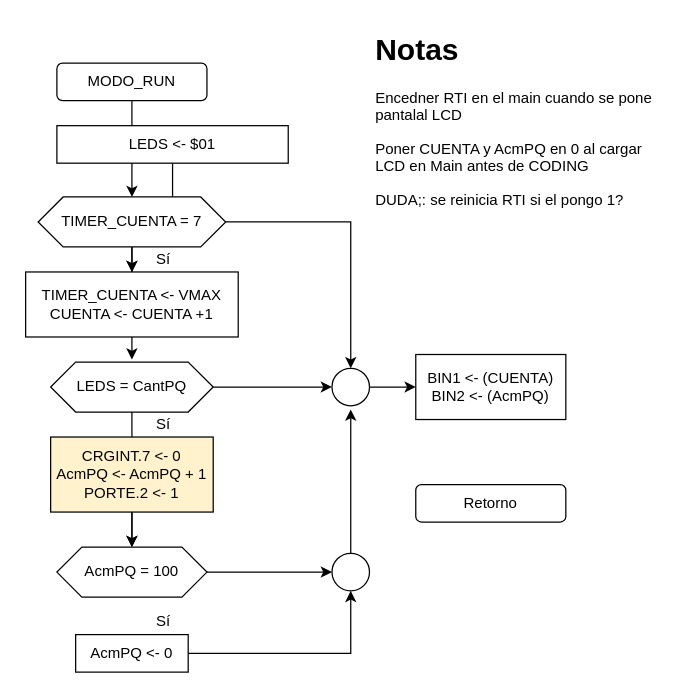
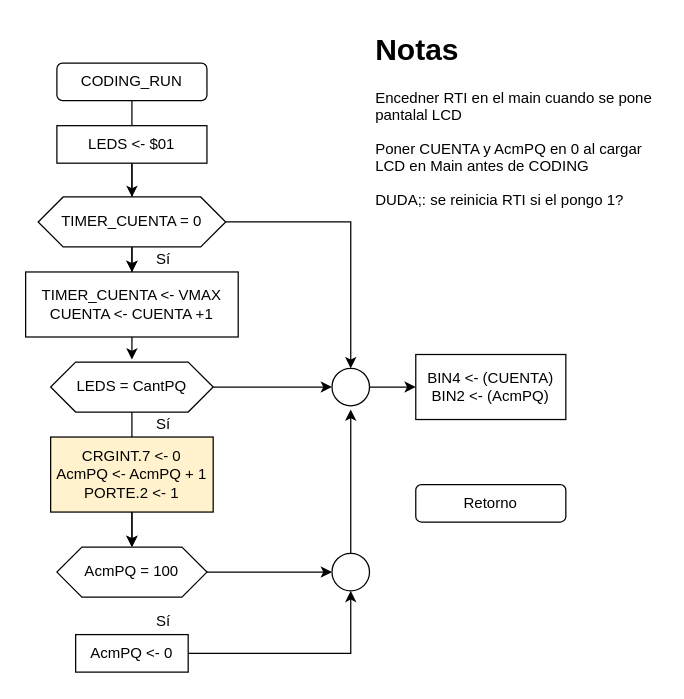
(132, 82) -> (132, 82)
(173, 144) -> (132, 144)
(132, 222) -> (132, 222)
(491, 387) -> (491, 387)
